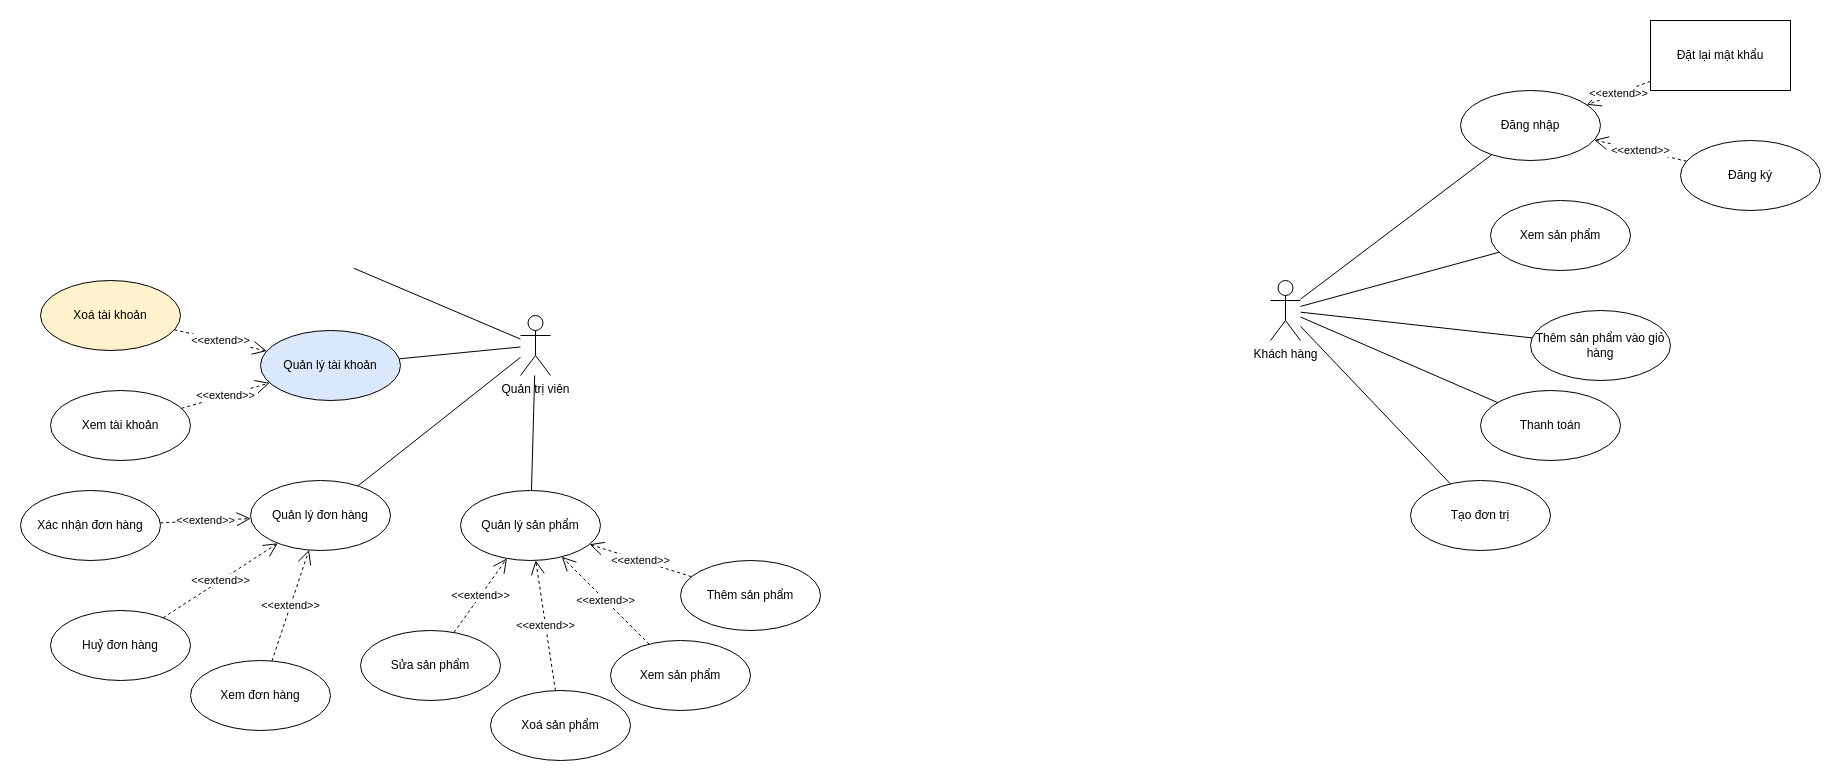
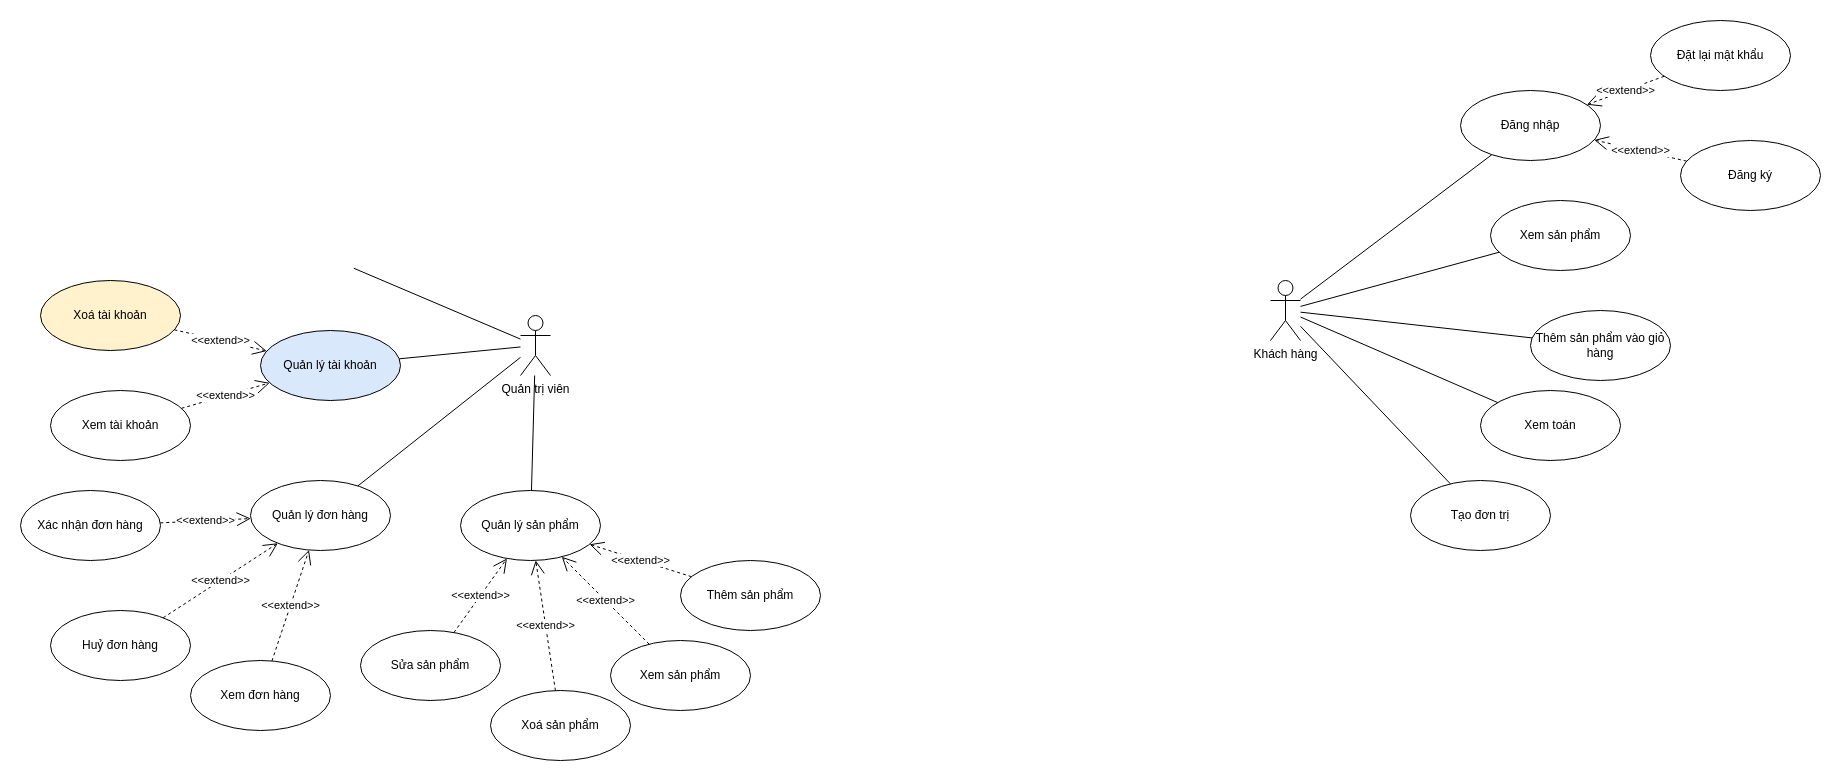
(1721, 56) -> (1721, 56)
(1551, 426) -> (1551, 426)
